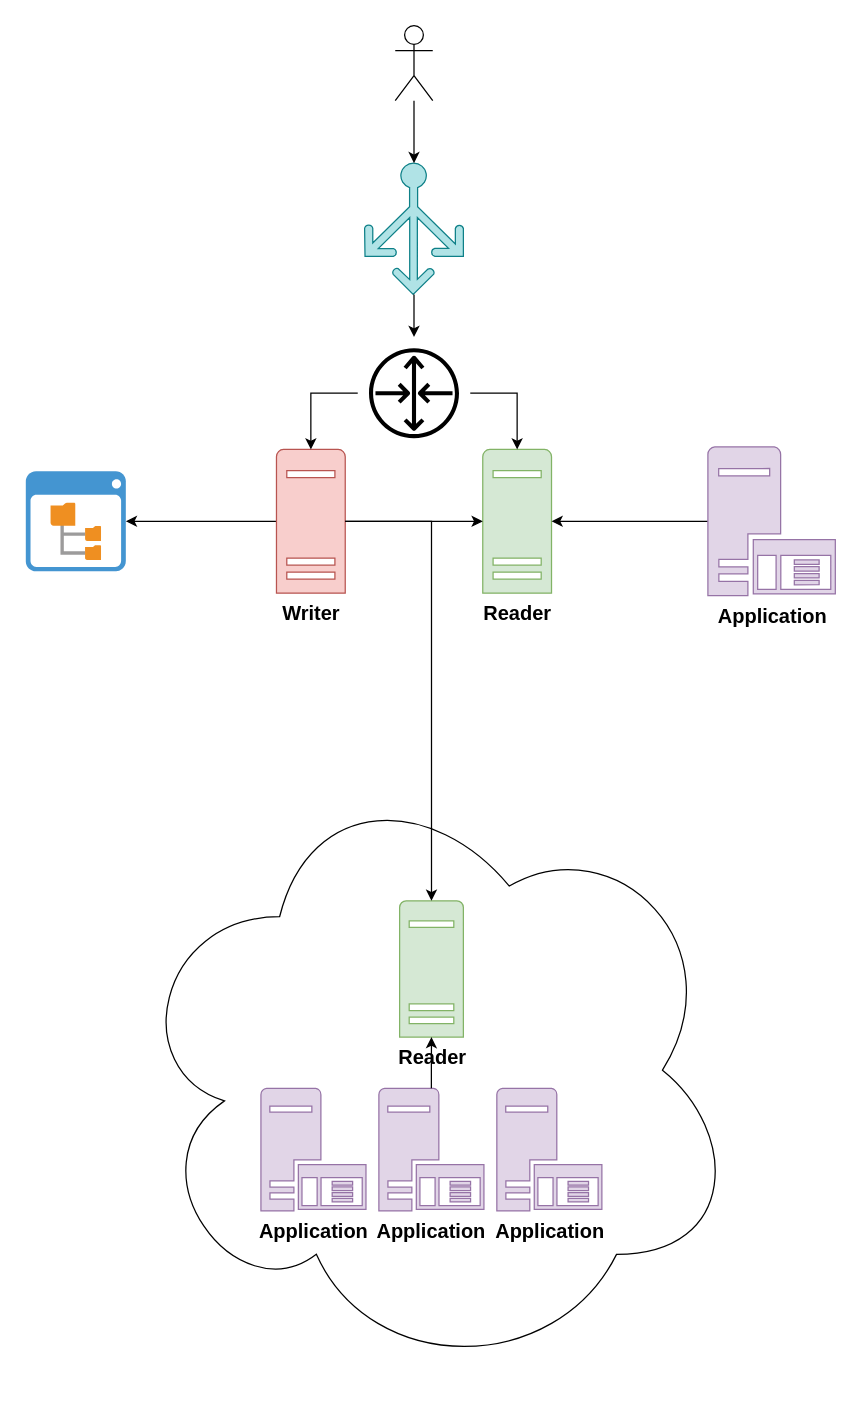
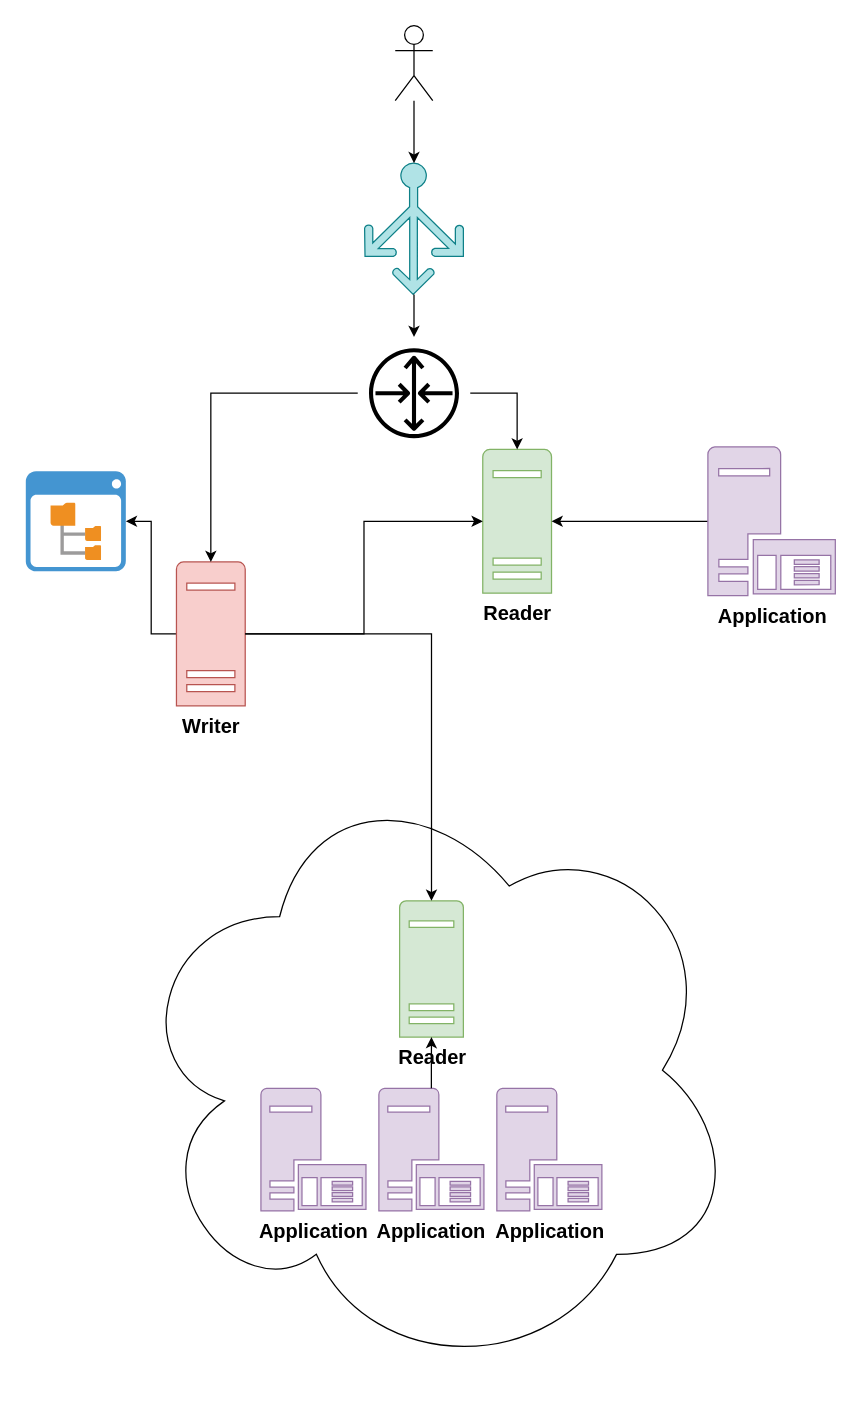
(311, 521) -> (211, 634)
